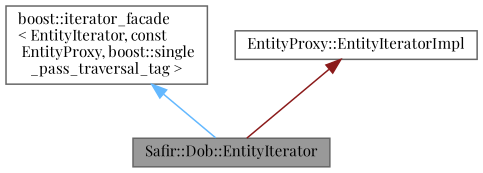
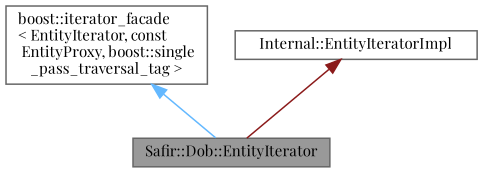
(356, 45) -> (356, 45)
